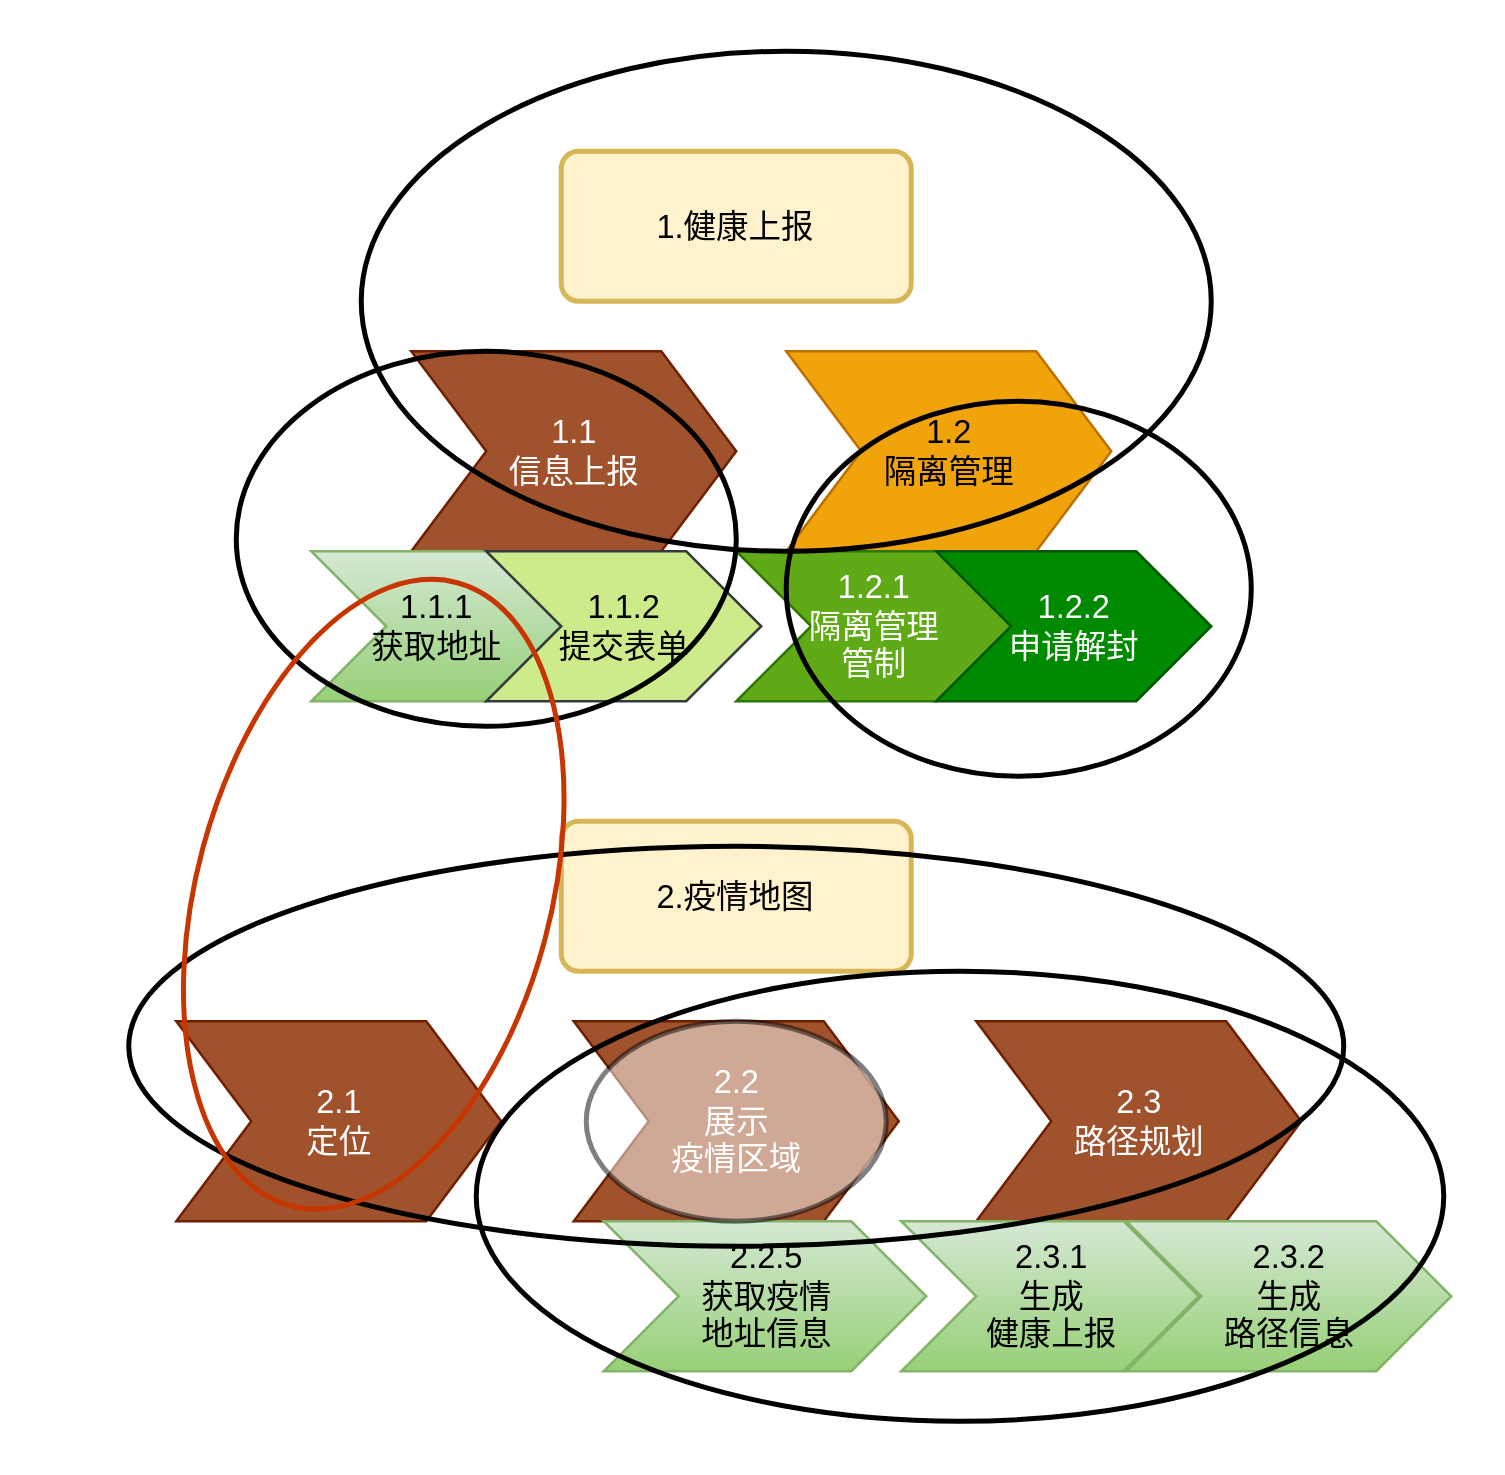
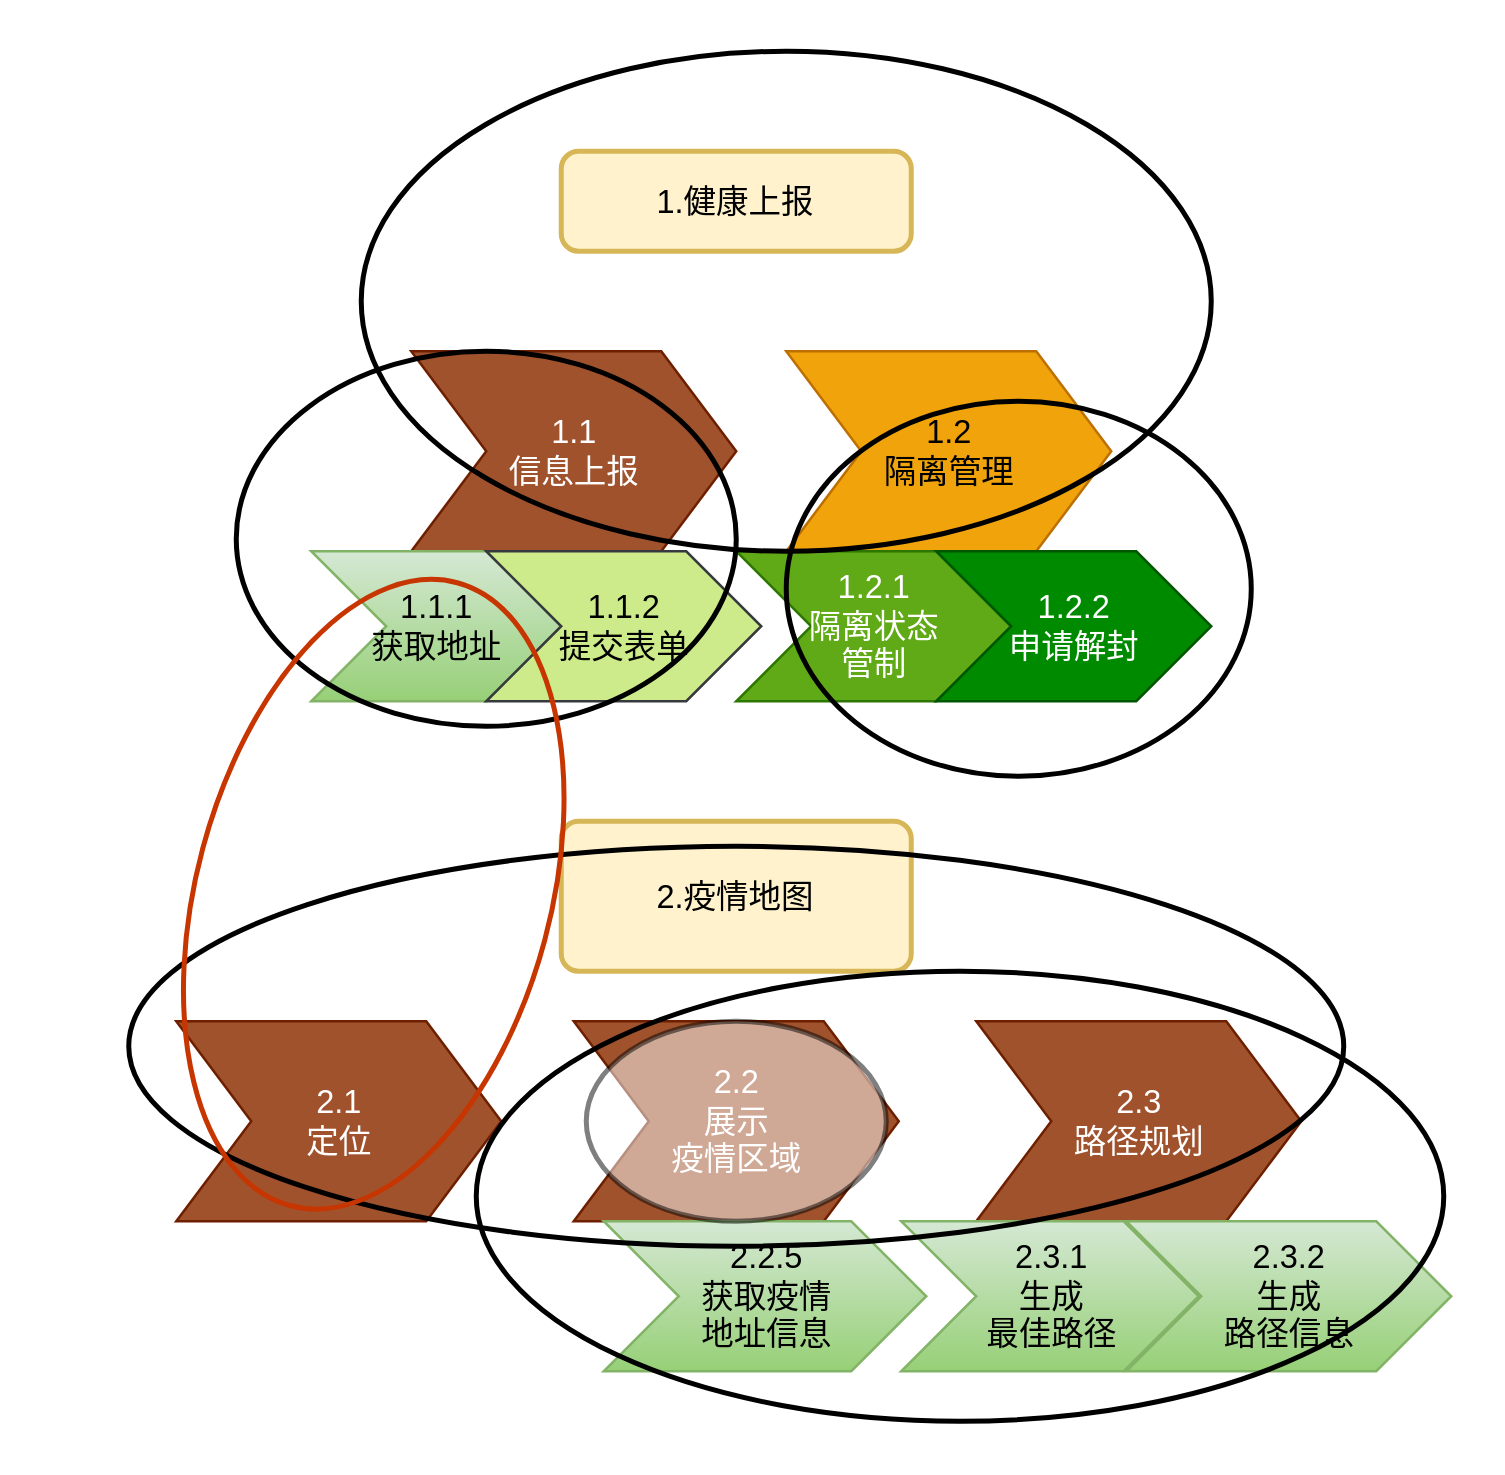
(736, 226) -> (736, 201)
(875, 626) -> (875, 626)
(1053, 1296) -> (1053, 1296)
